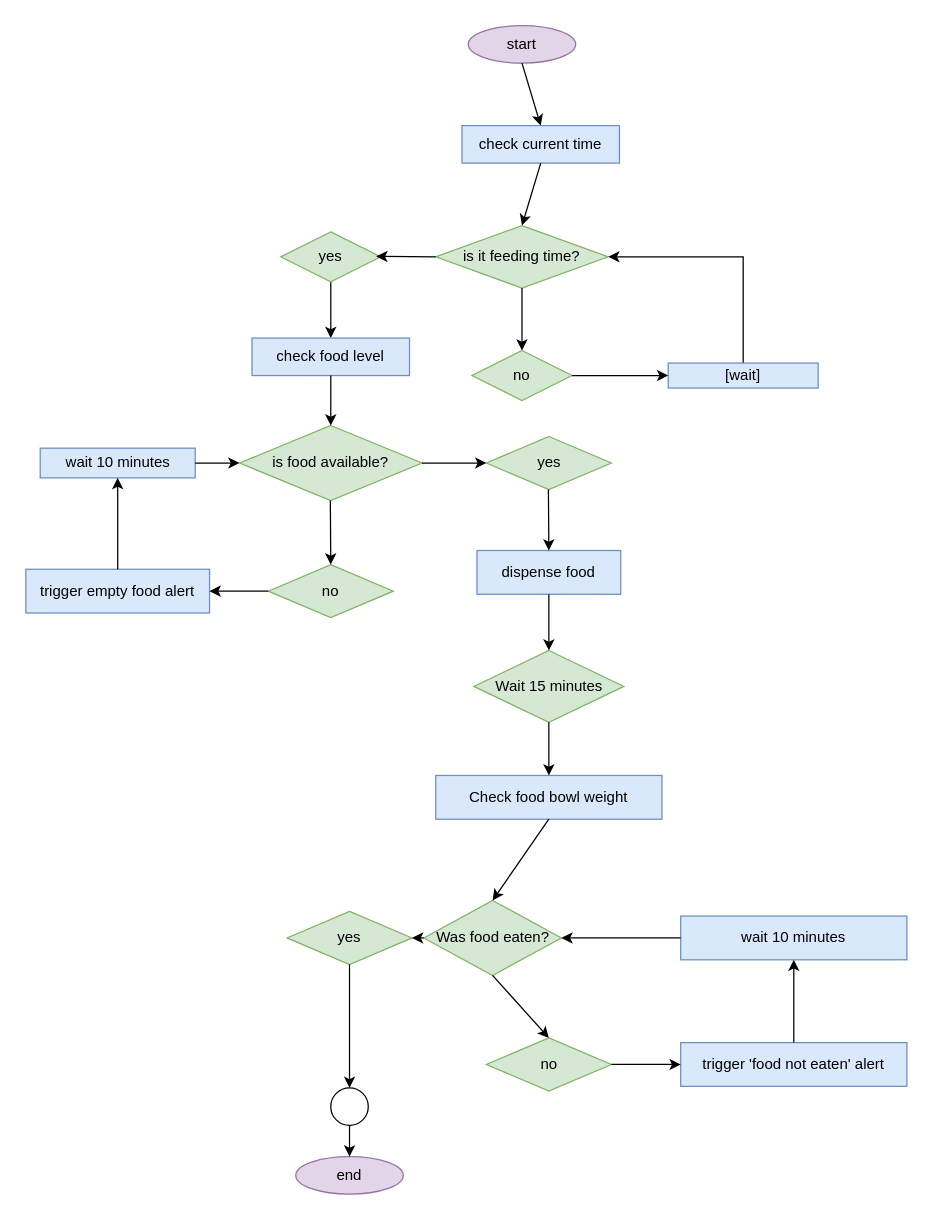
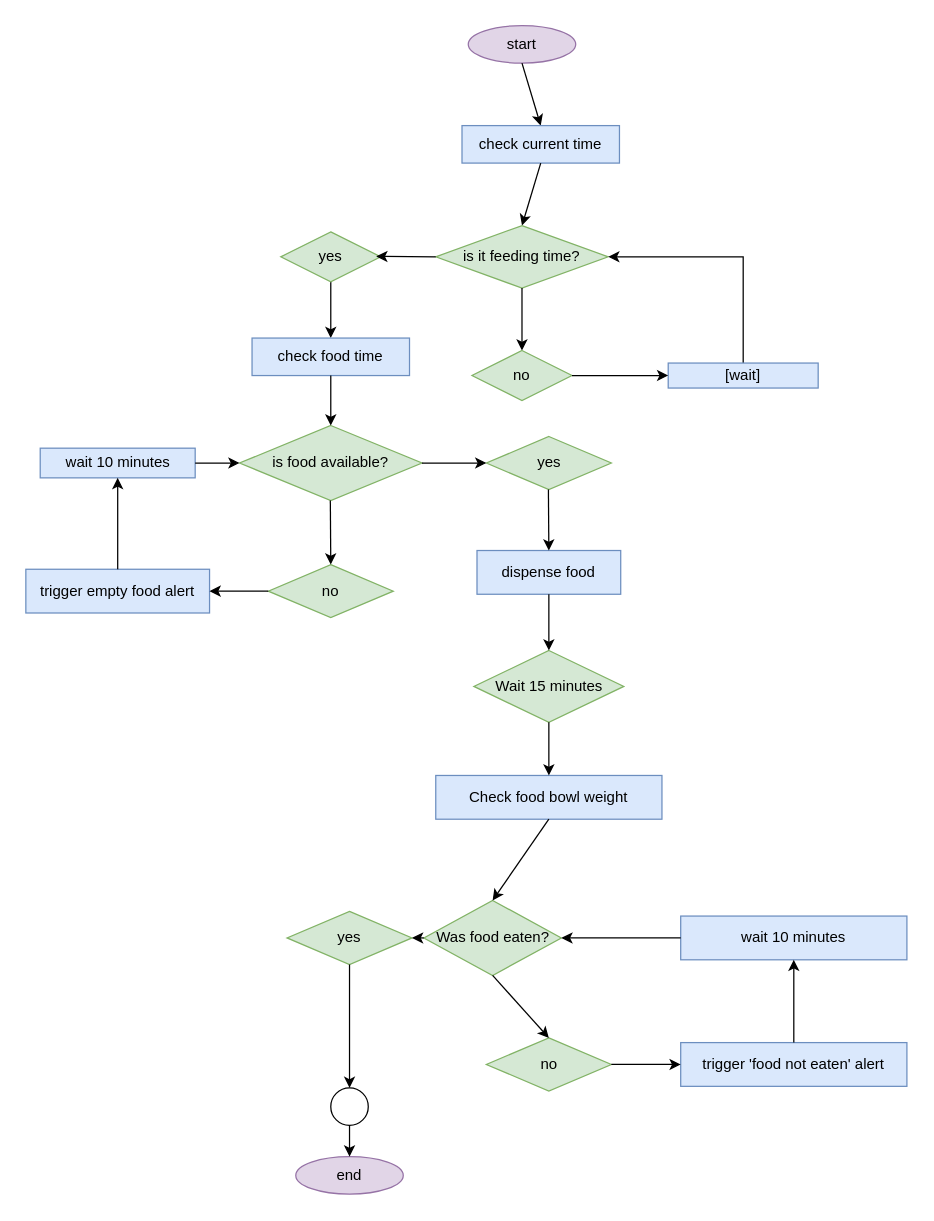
(331, 357) -> (331, 357)
